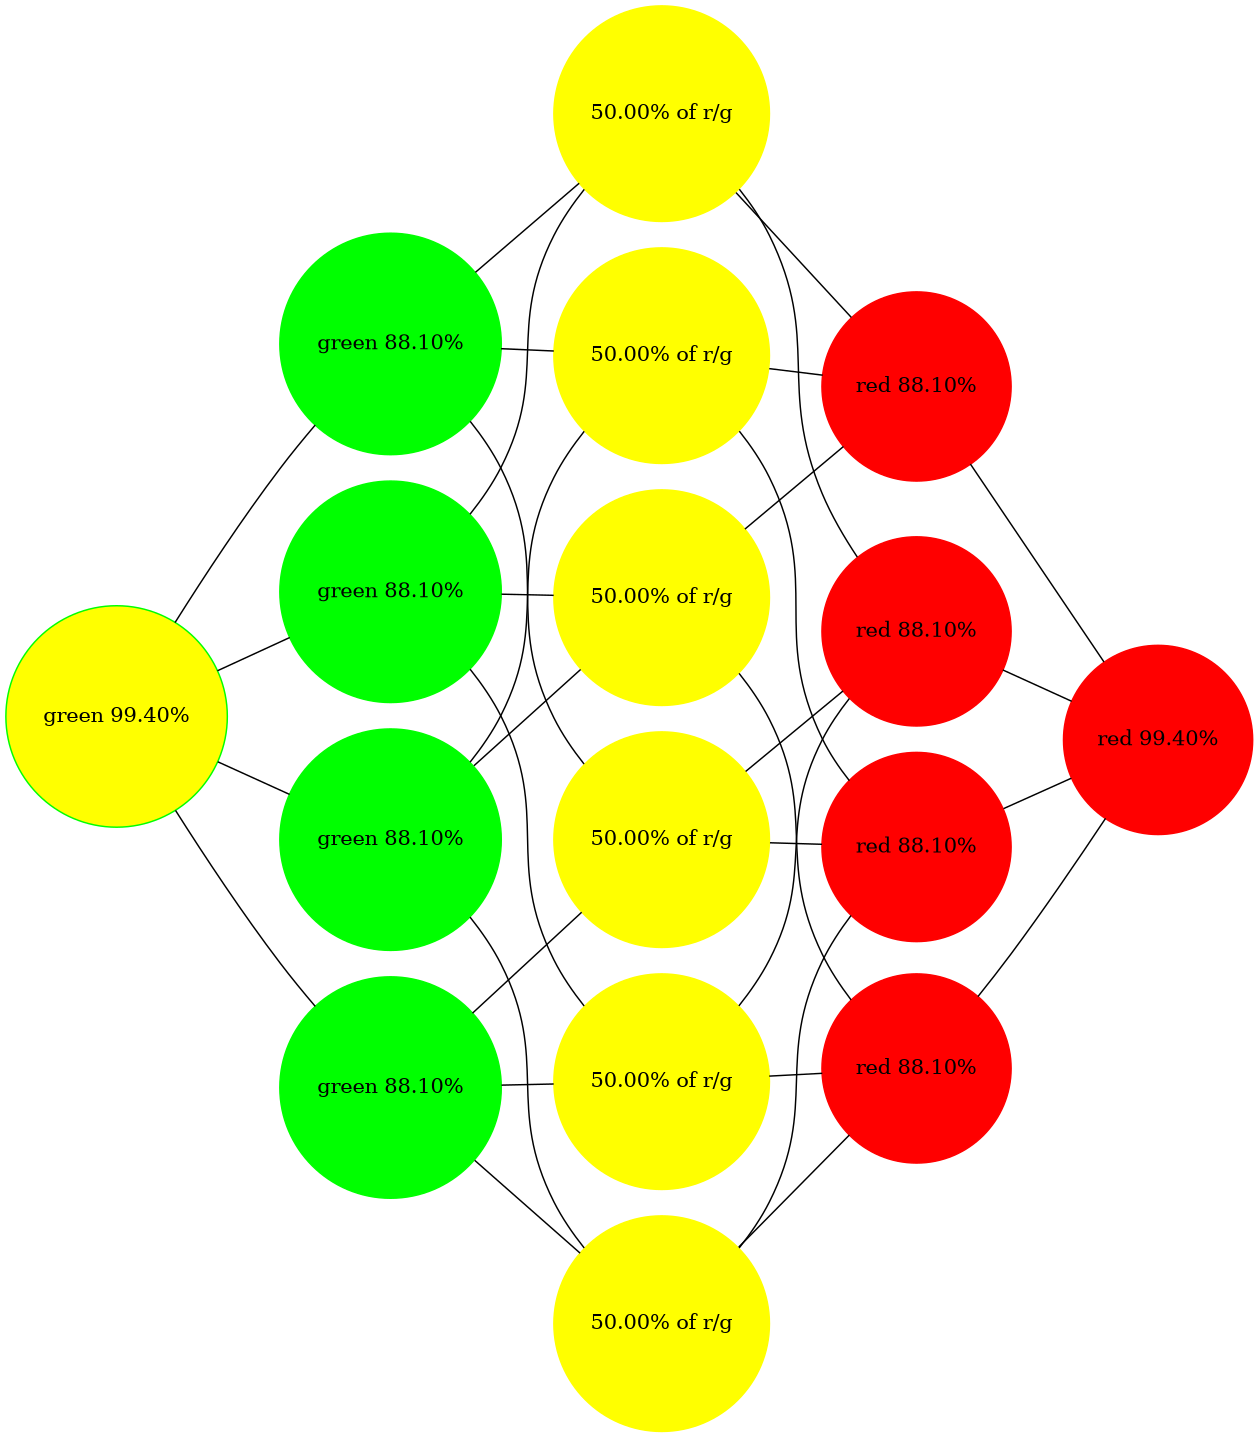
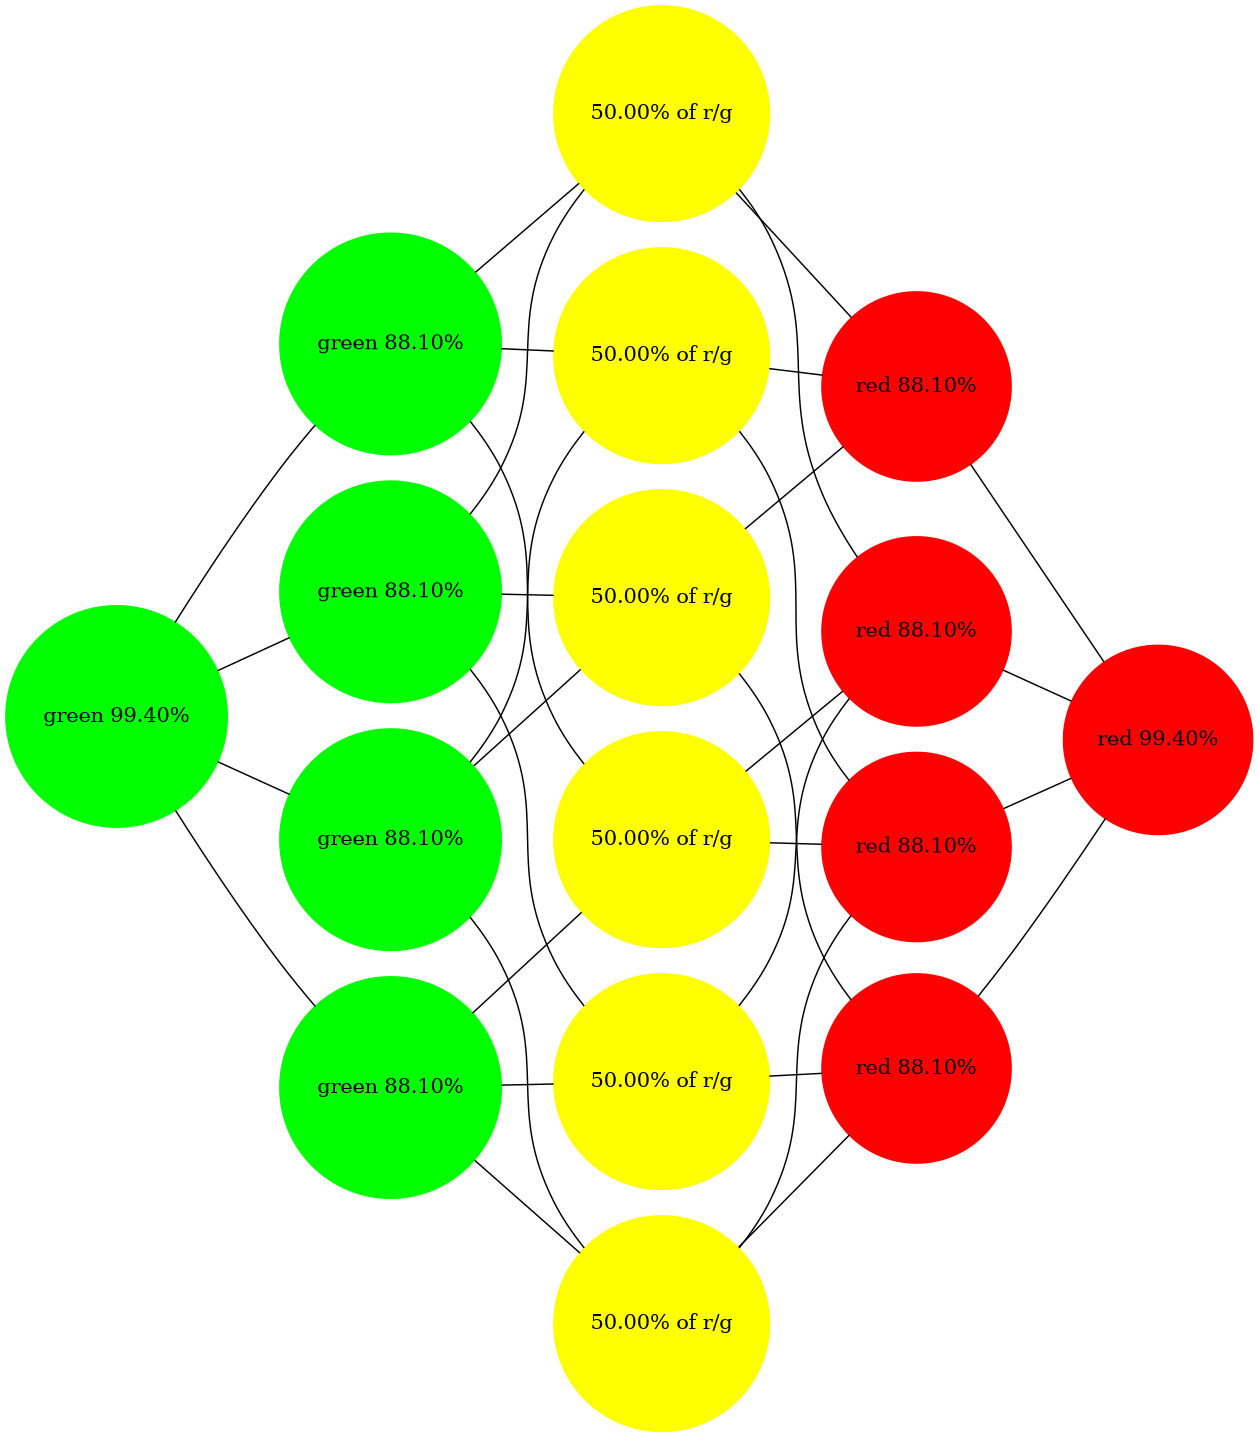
(117, 716) -> (117, 716)
